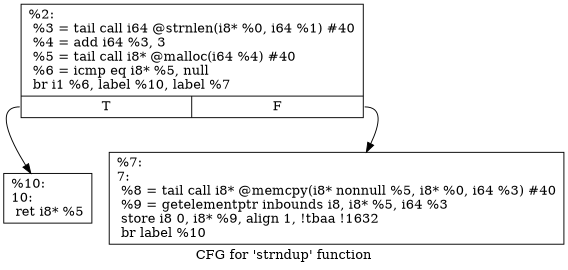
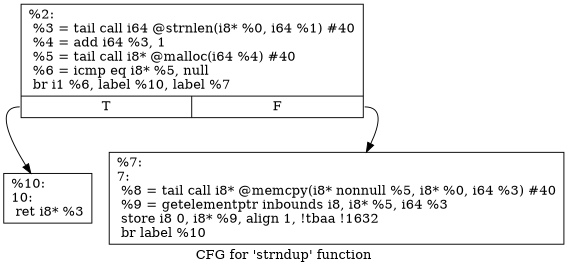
(98, 43) -> (98, 43)
(48, 212) -> (48, 212)
